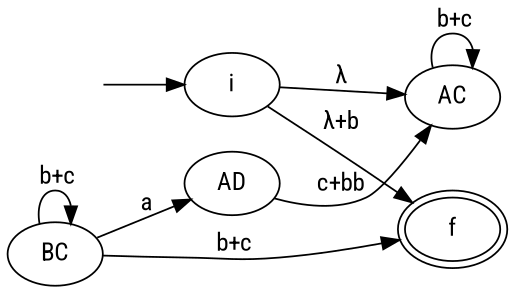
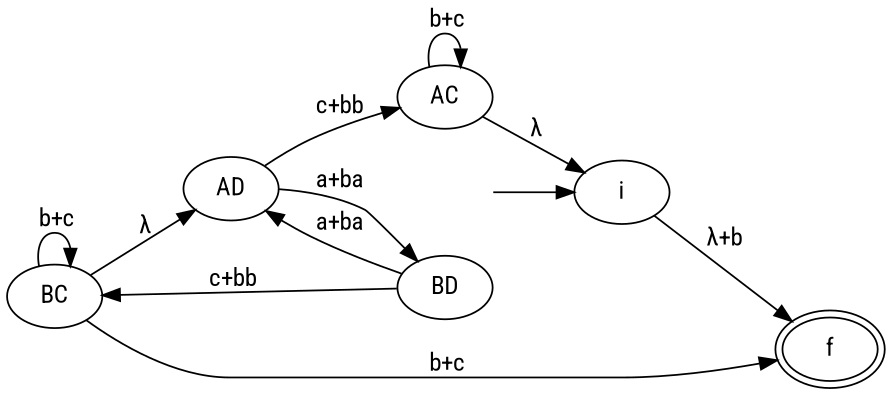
(334, 90) -> (526, 140)
(144, 204) -> (143, 227)
none -> (445, 288)
